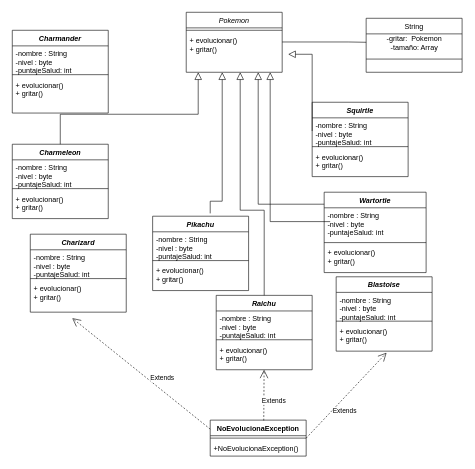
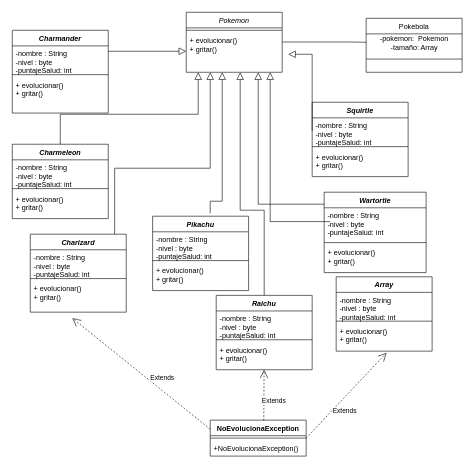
(414, 26) -> (414, 26)
(415, 43) -> (415, 43)
none -> (144, 51)
none -> (173, 168)
(384, 285) -> (384, 285)
